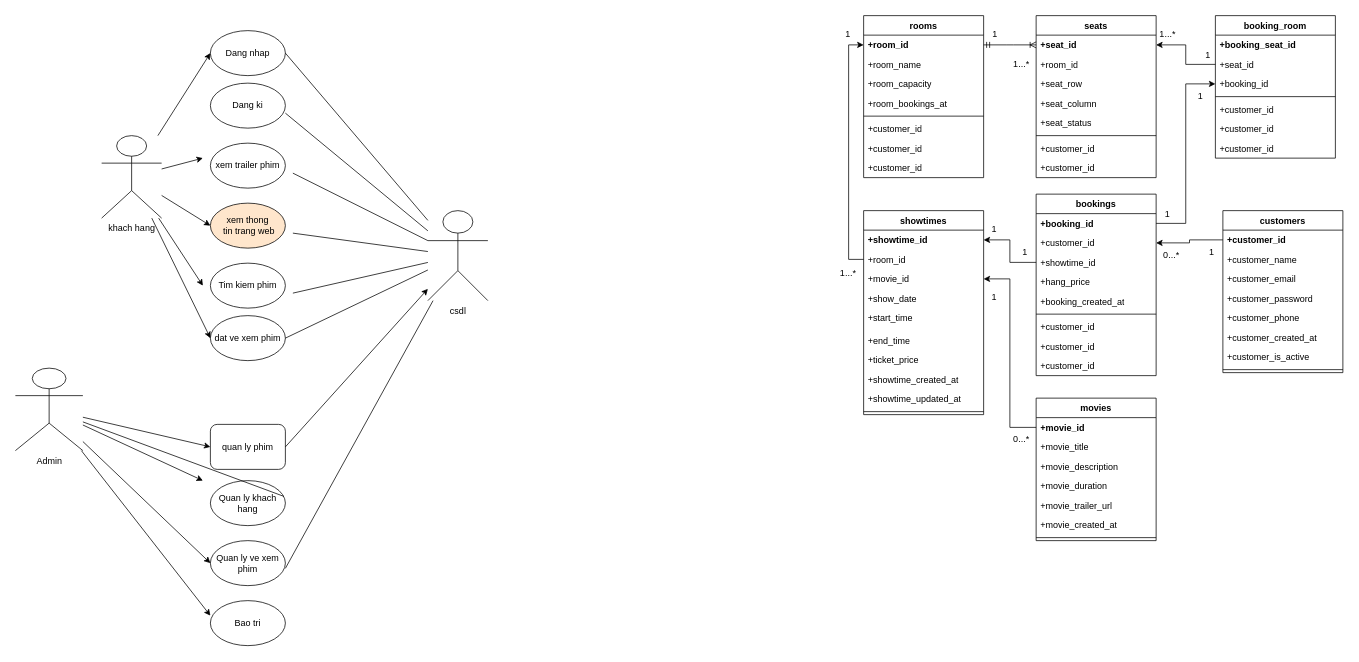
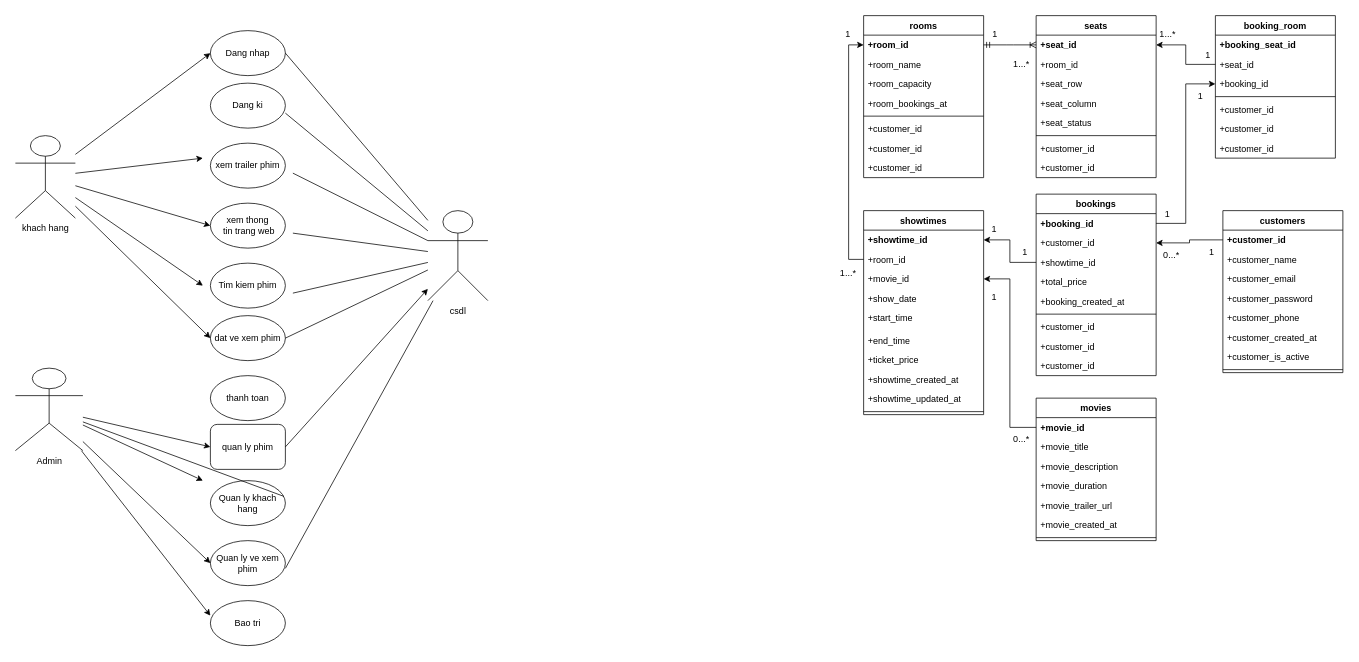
(132, 177) -> (45, 177)
(248, 225) -> (248, 225)
(1067, 283) -> (1069, 283)
none -> (248, 398)
